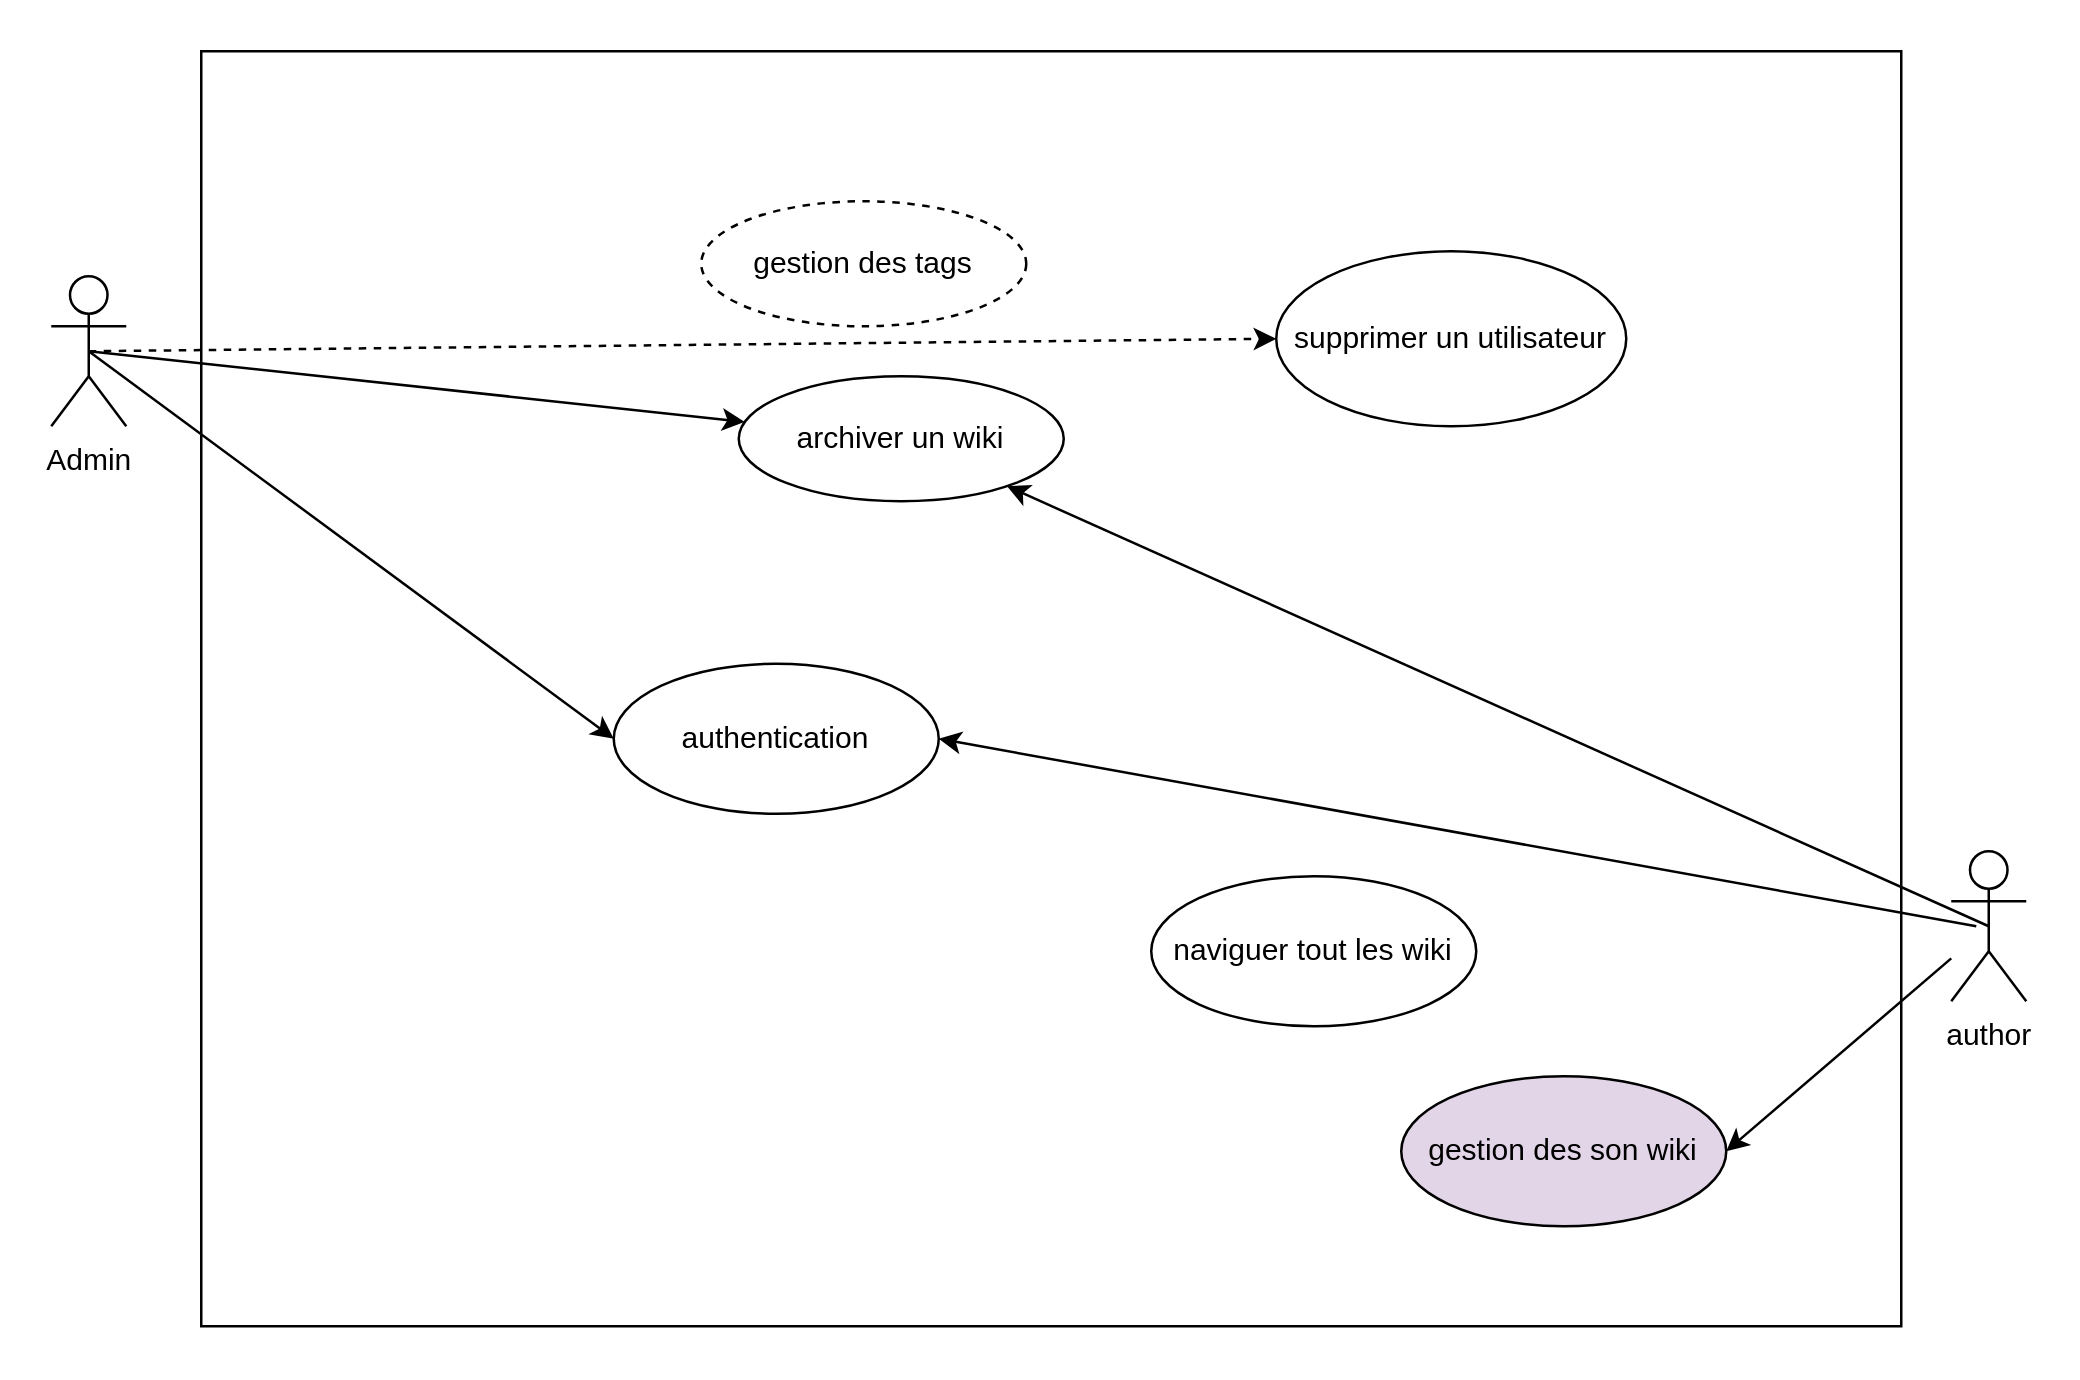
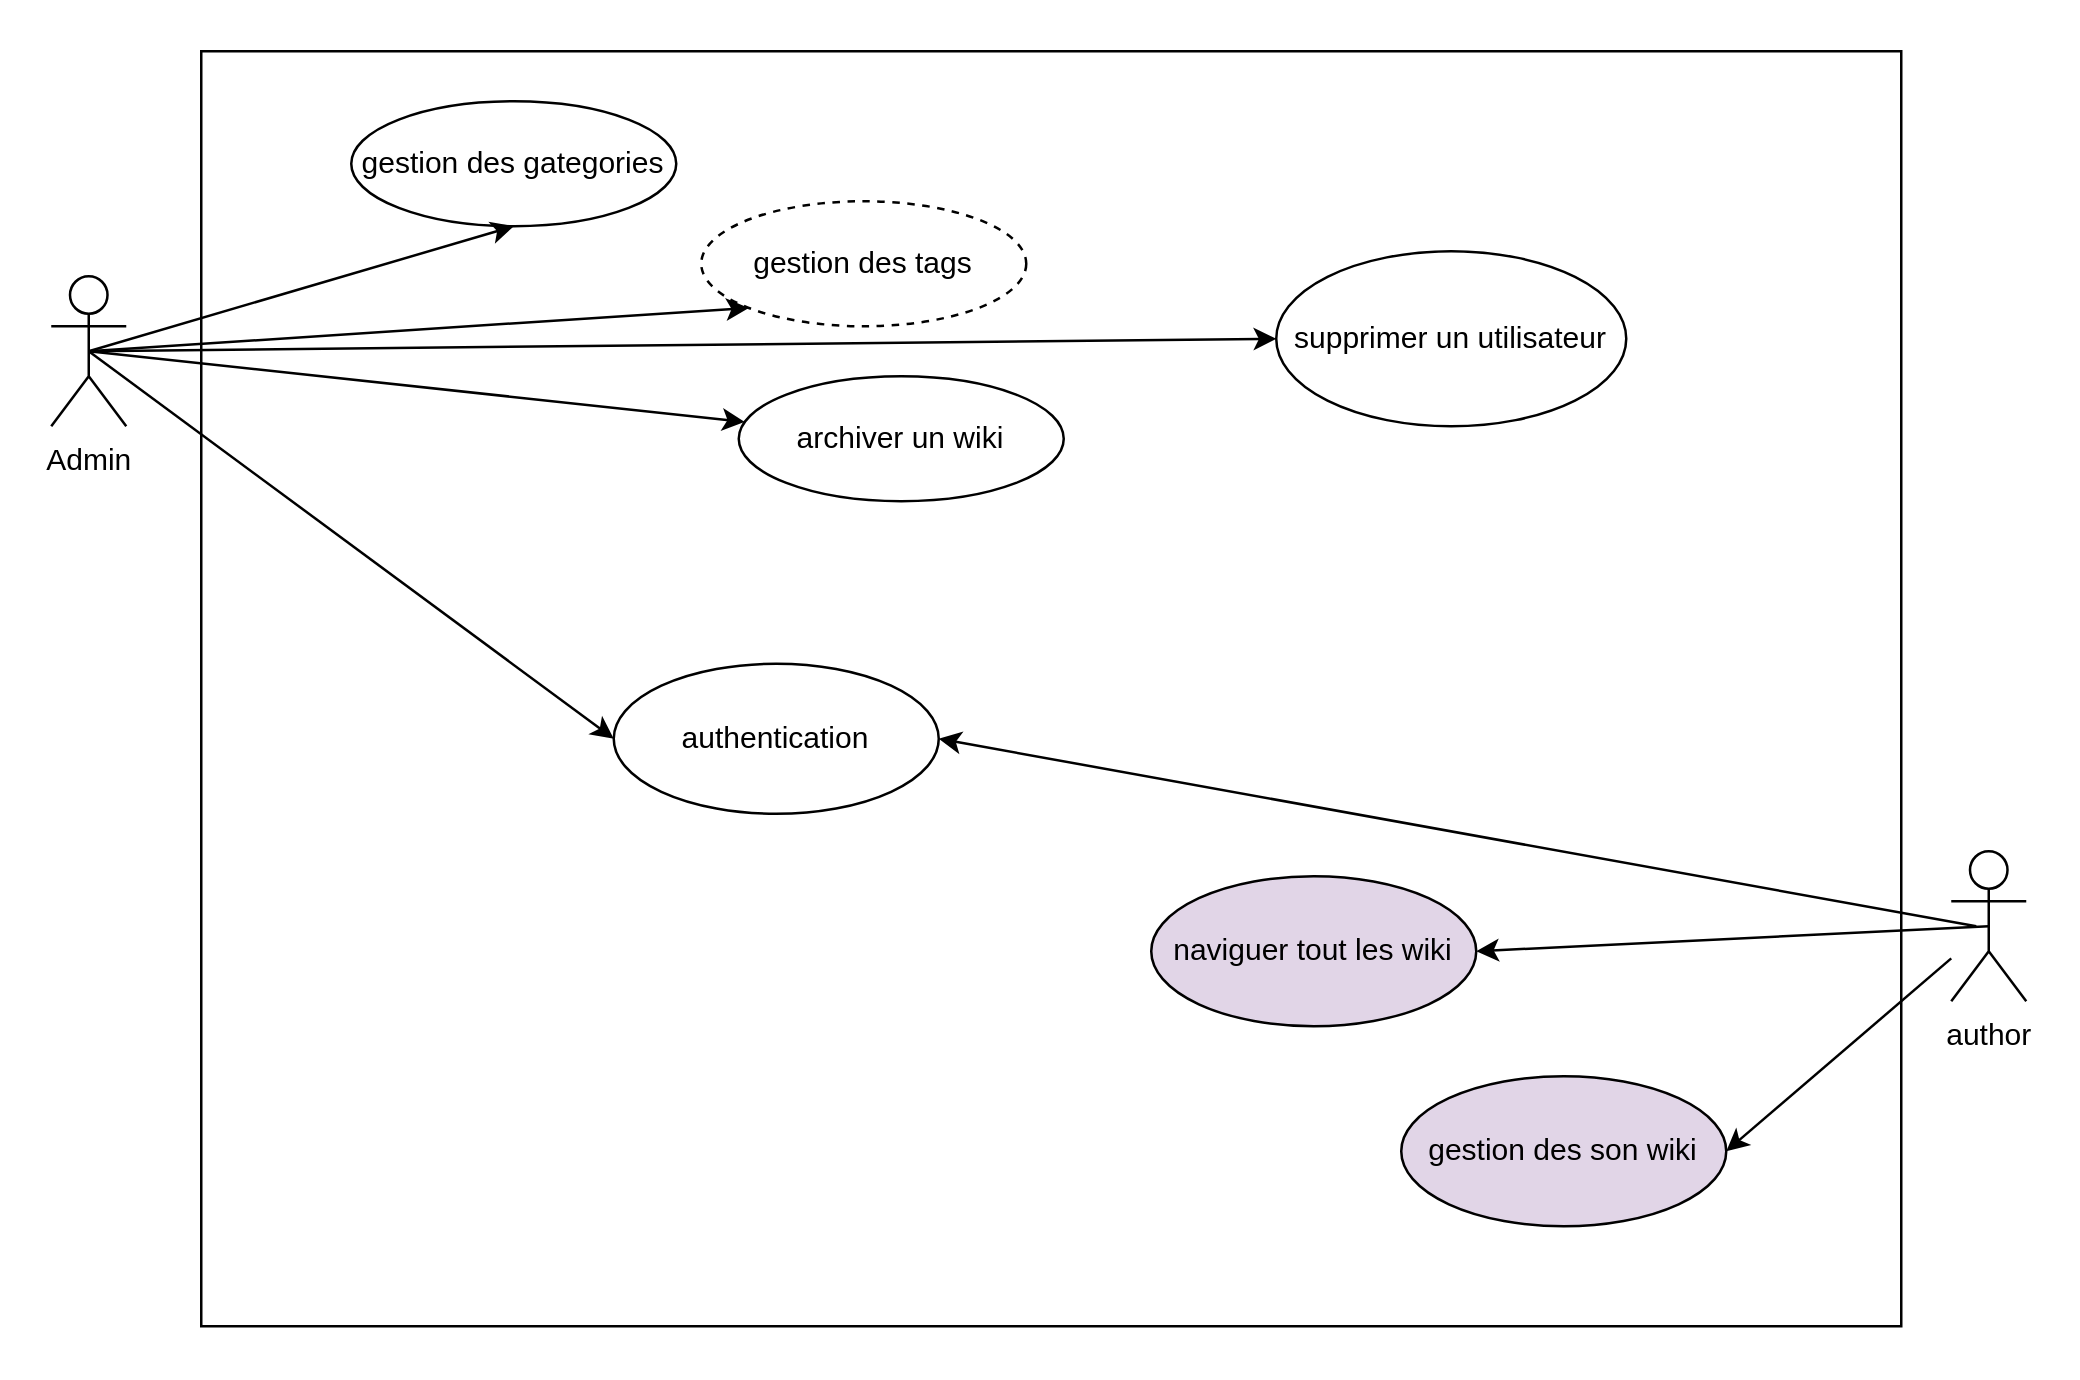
none -> (514, 164)
none -> (308, 287)
none -> (439, 328)
(704, 345) -> (704, 345)
(1503, 708) -> (1728, 939)
(1314, 951) -> (1314, 951)
